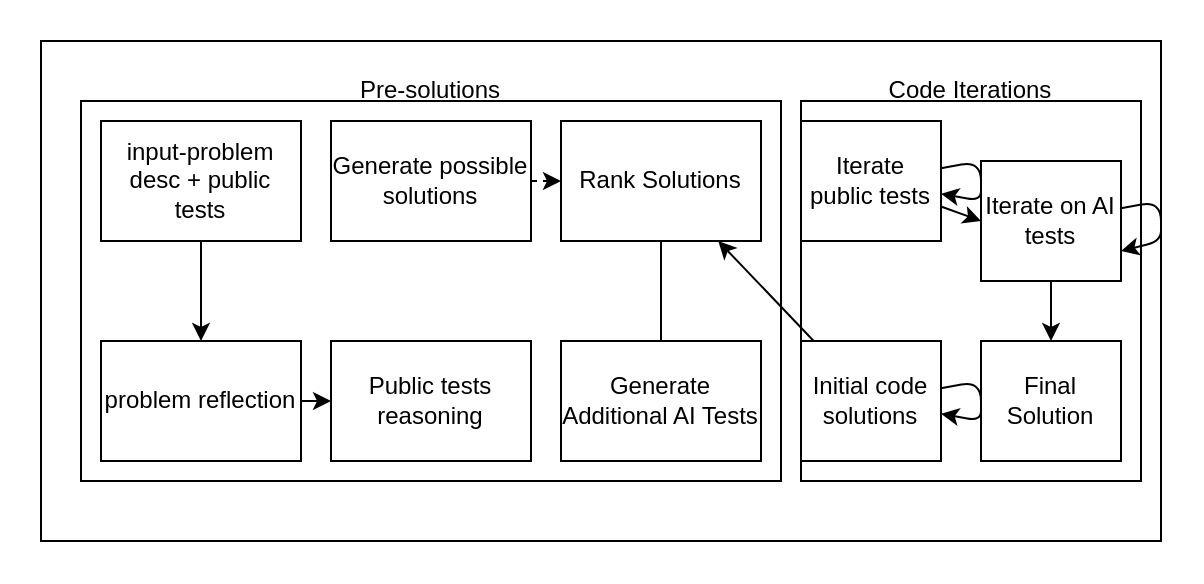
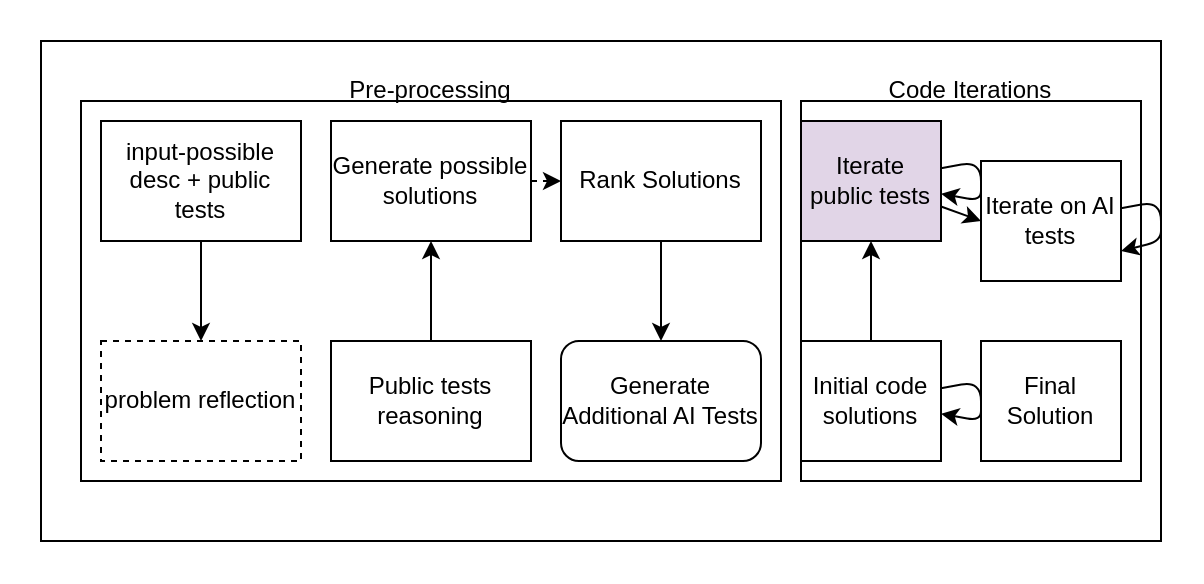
(431, 91) -> (431, 91)
(201, 181) -> (201, 181)
(871, 181) -> (871, 181)
(771, 296) -> (871, 298)
none -> (431, 298)
(1051, 304) -> none
(661, 331) -> (661, 326)
(201, 401) -> (201, 401)
(309, 401) -> none
(661, 401) -> (661, 401)
